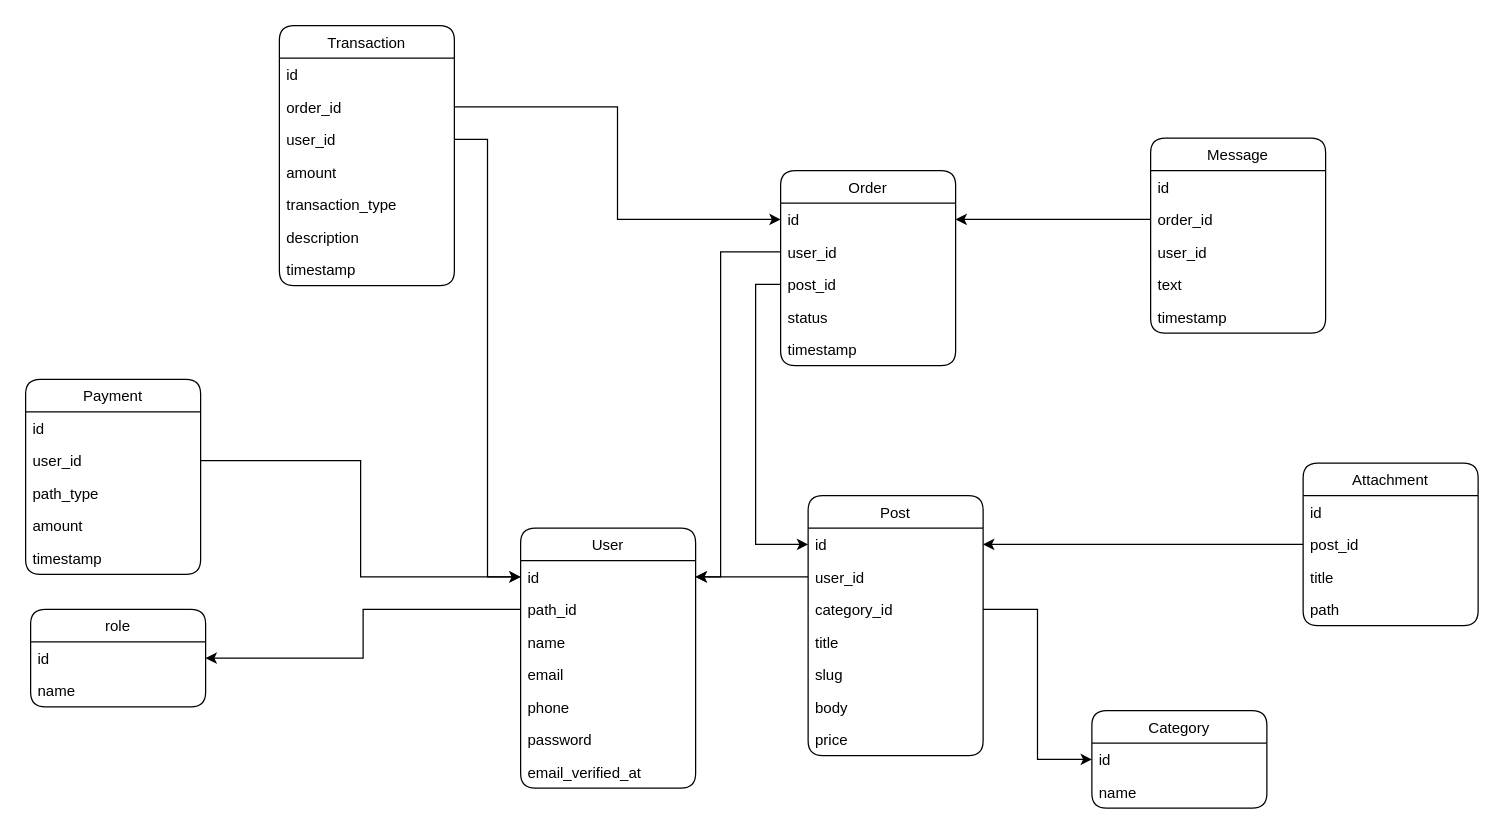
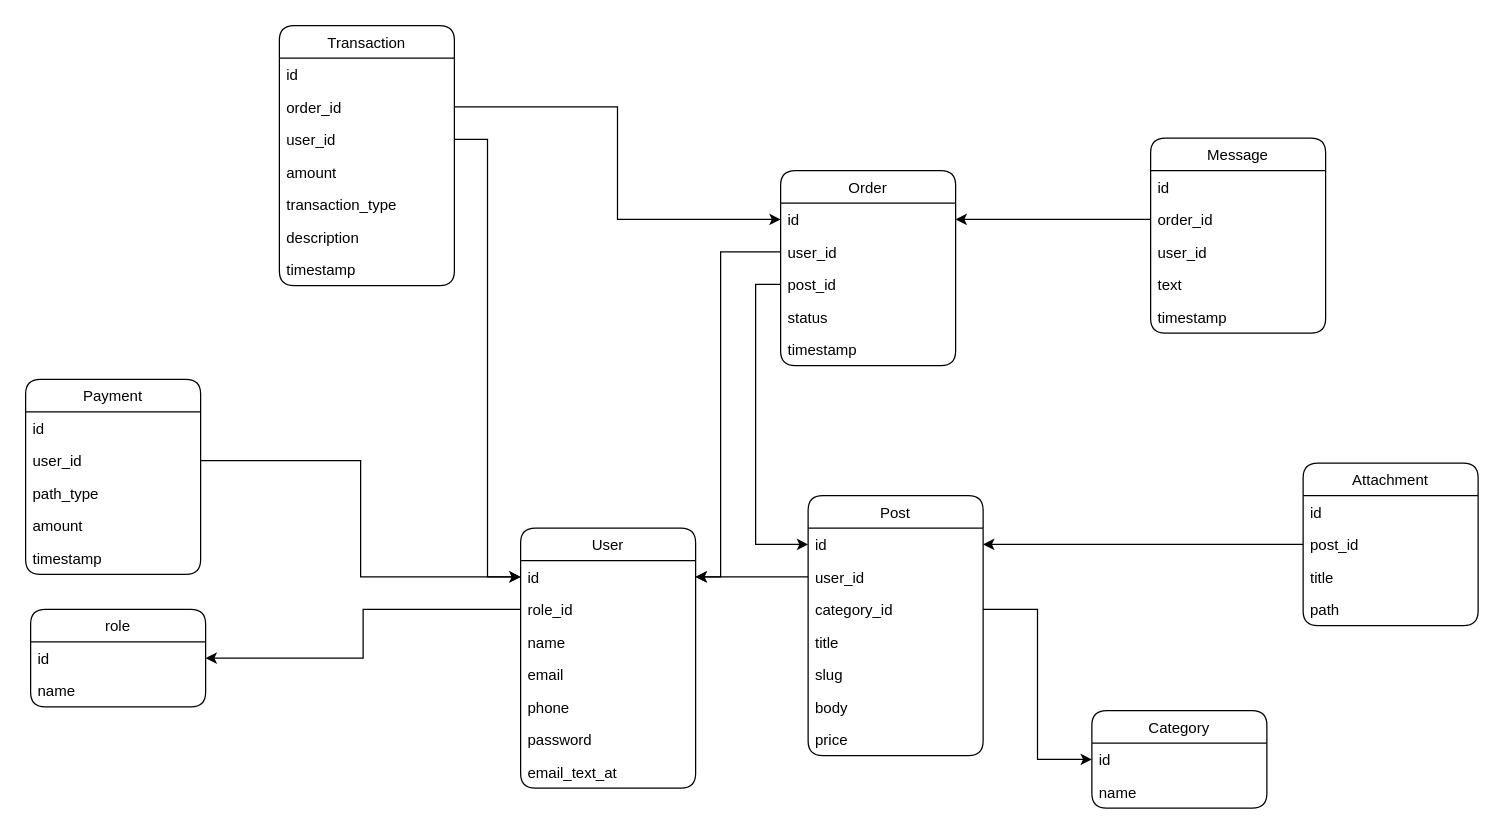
(555, 610) -> (553, 610)
(591, 773) -> (578, 773)
